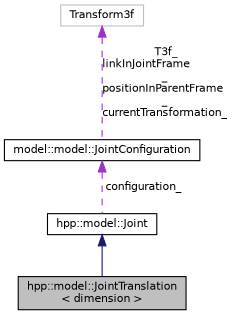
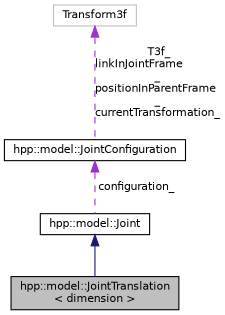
(102, 150) -> (95, 150)
